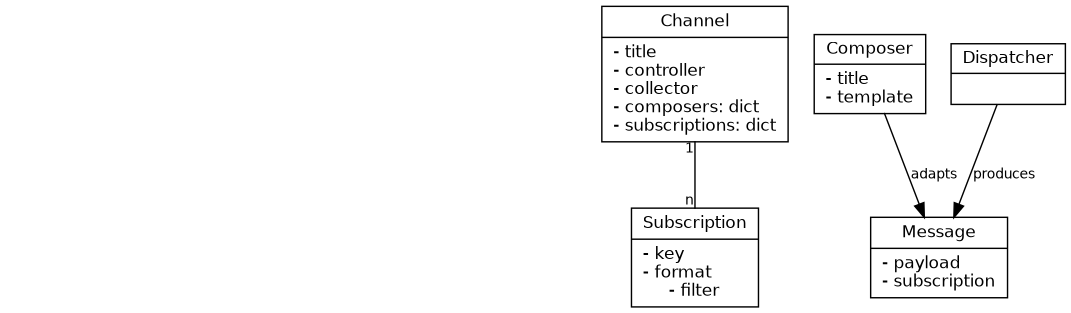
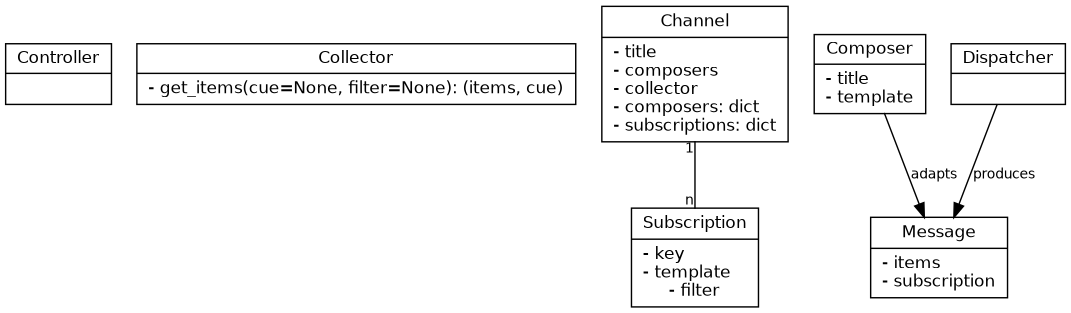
(660, 71) -> (666, 71)
none -> (59, 74)
none -> (356, 74)
(921, 263) -> (912, 263)
(677, 272) -> (687, 272)
